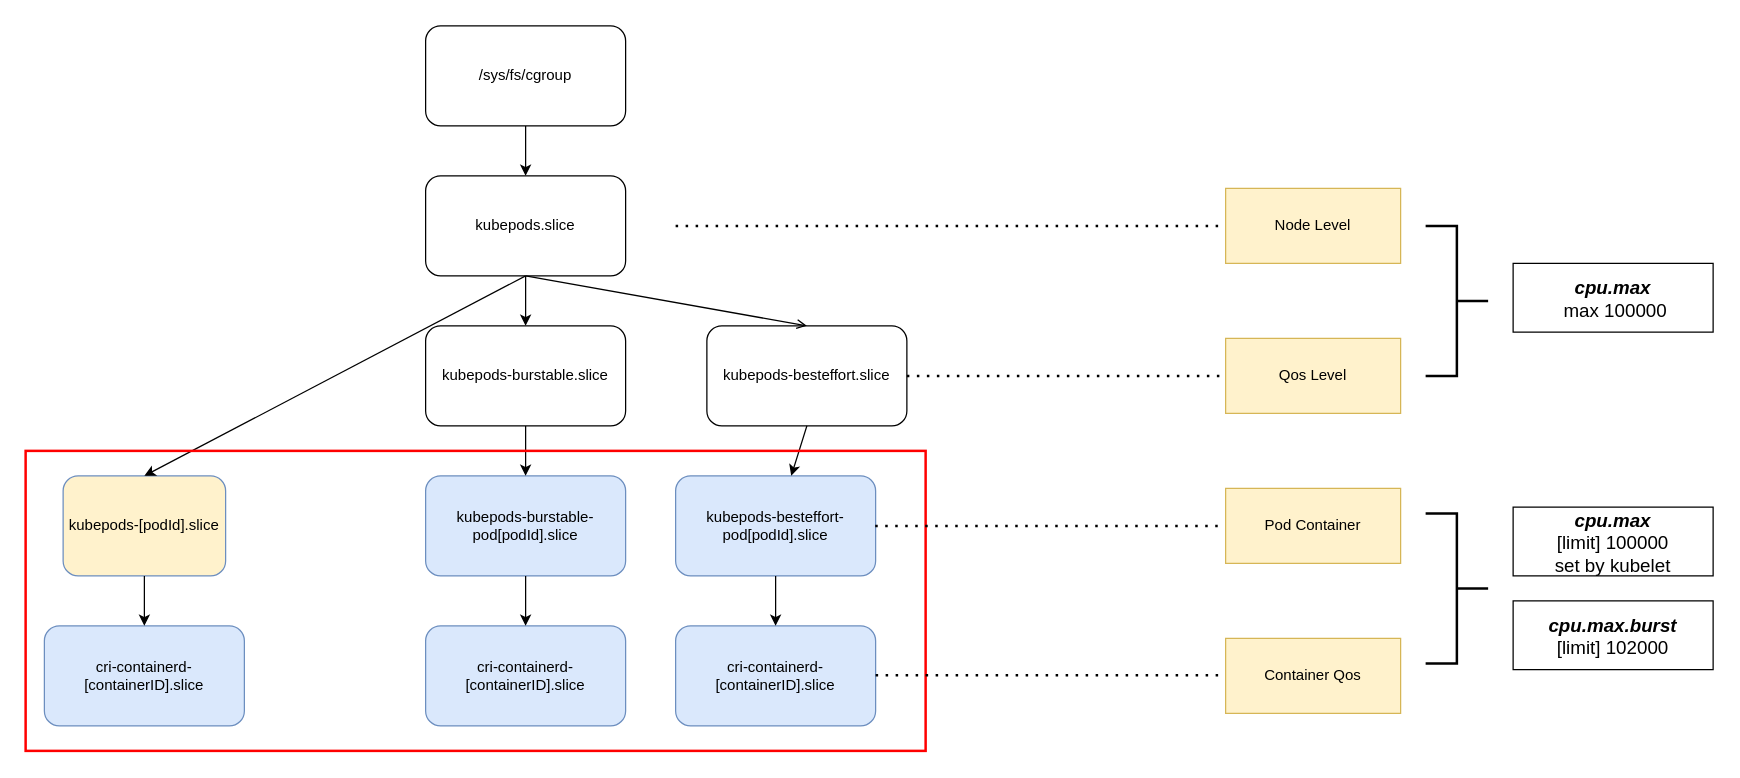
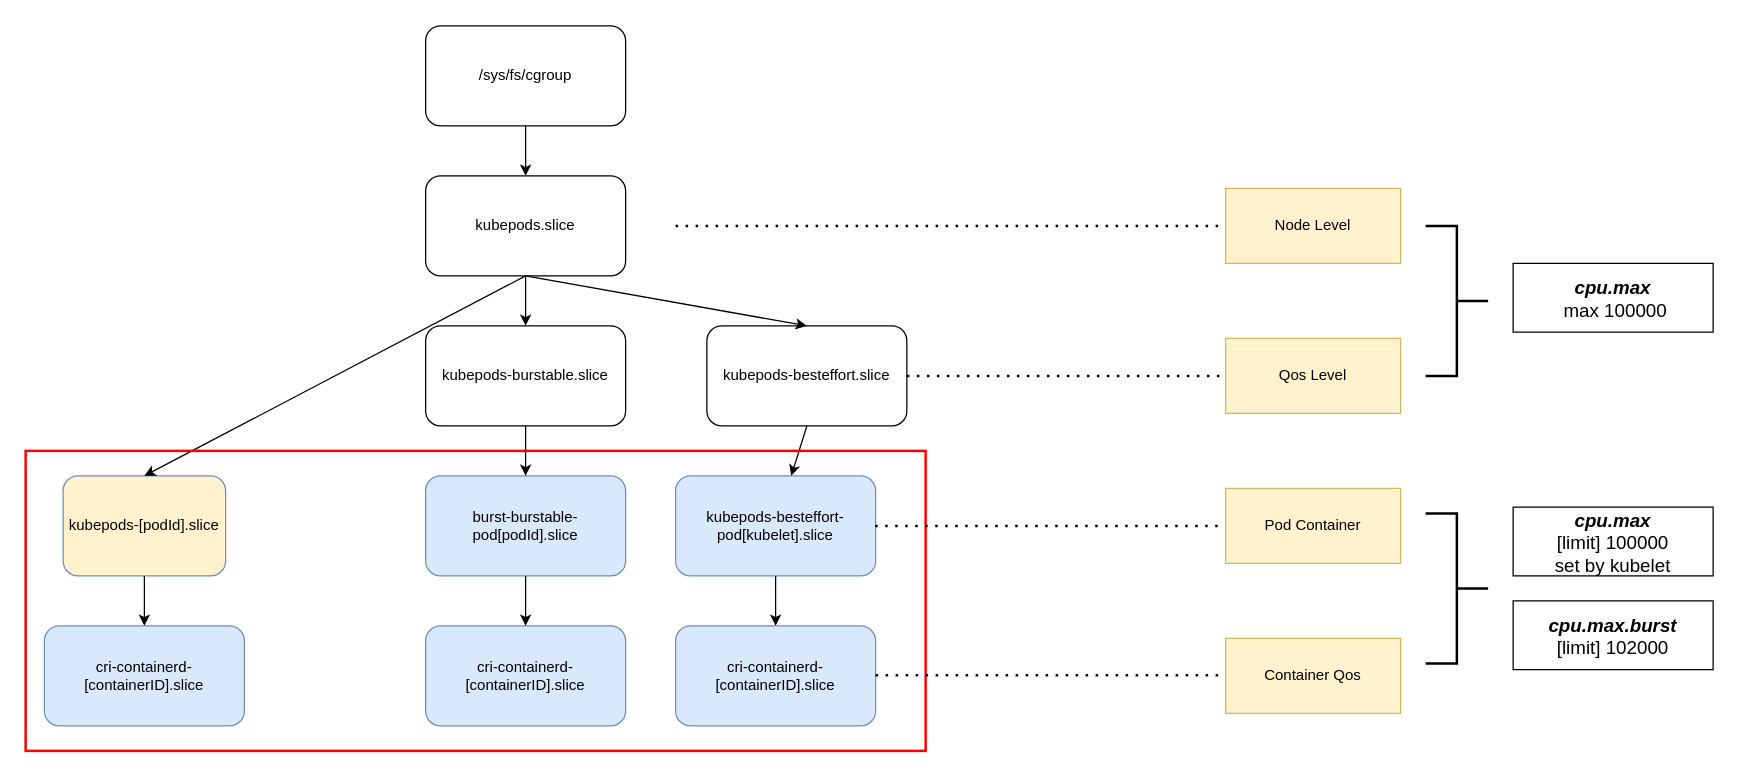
(799, 324) -> (797, 324)
(526, 526) -> (526, 526)
(776, 526) -> (776, 526)
